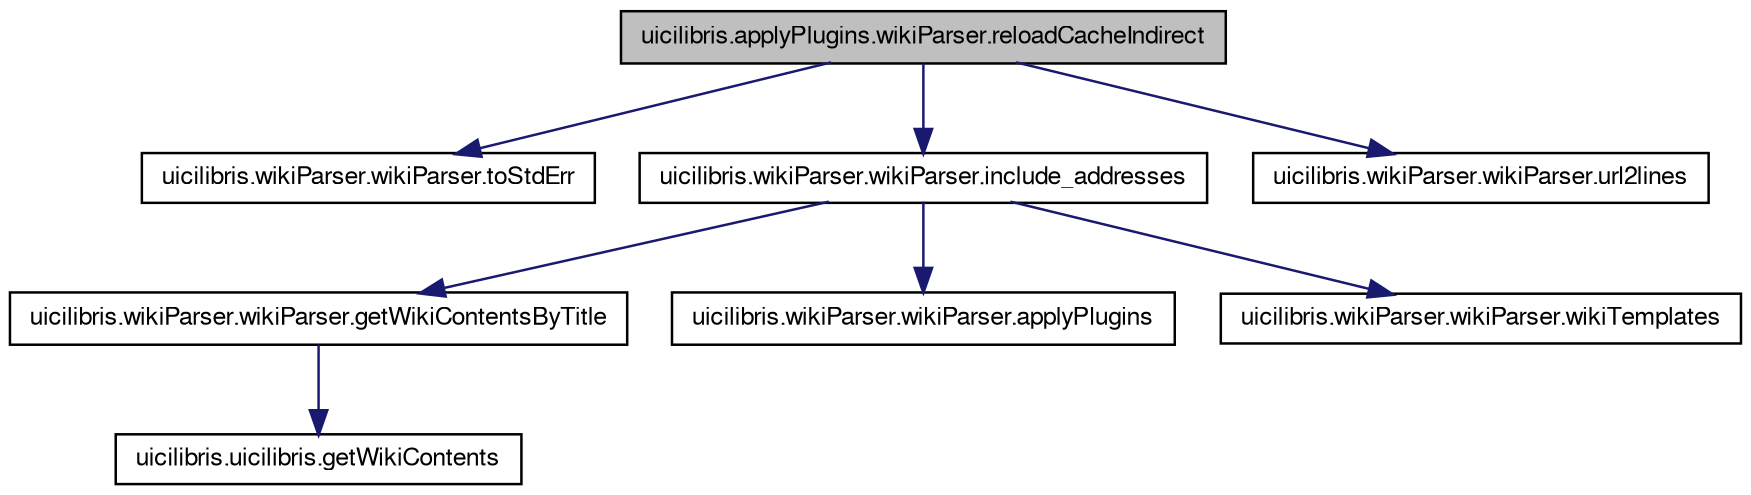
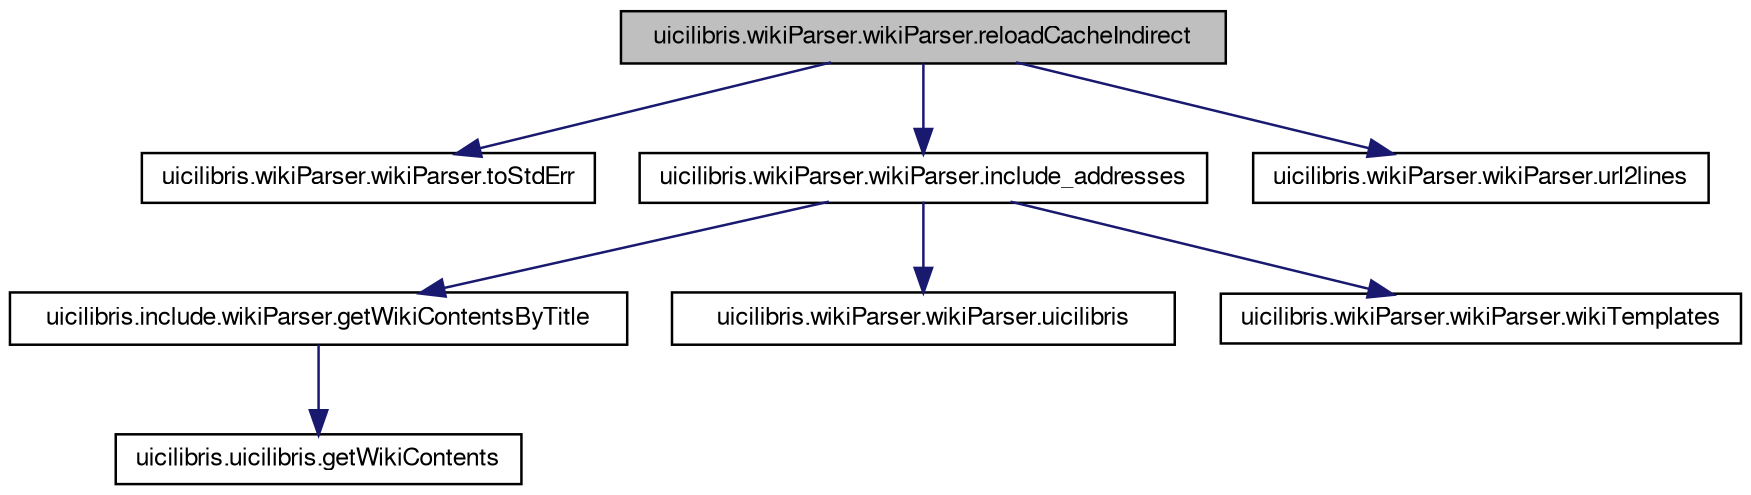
(923, 37) -> (923, 37)
(319, 319) -> (319, 319)
(923, 319) -> (923, 319)
